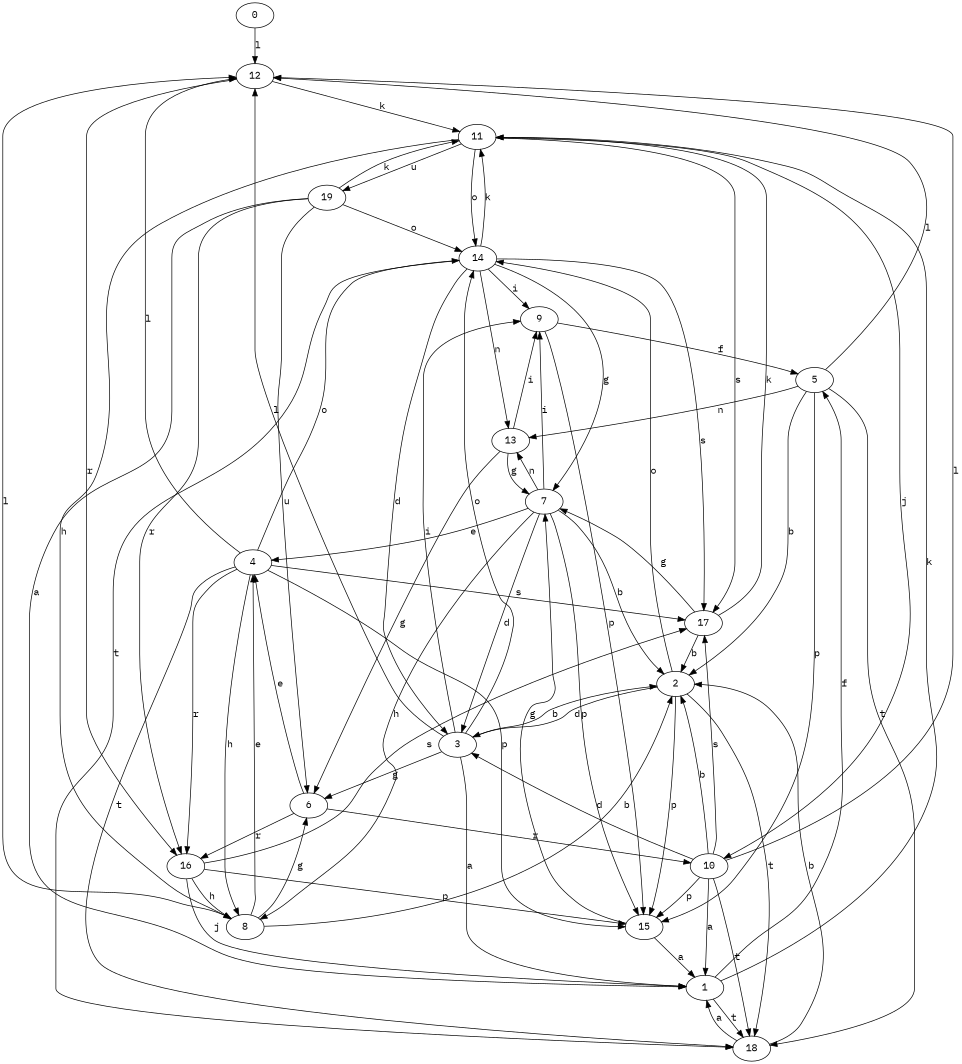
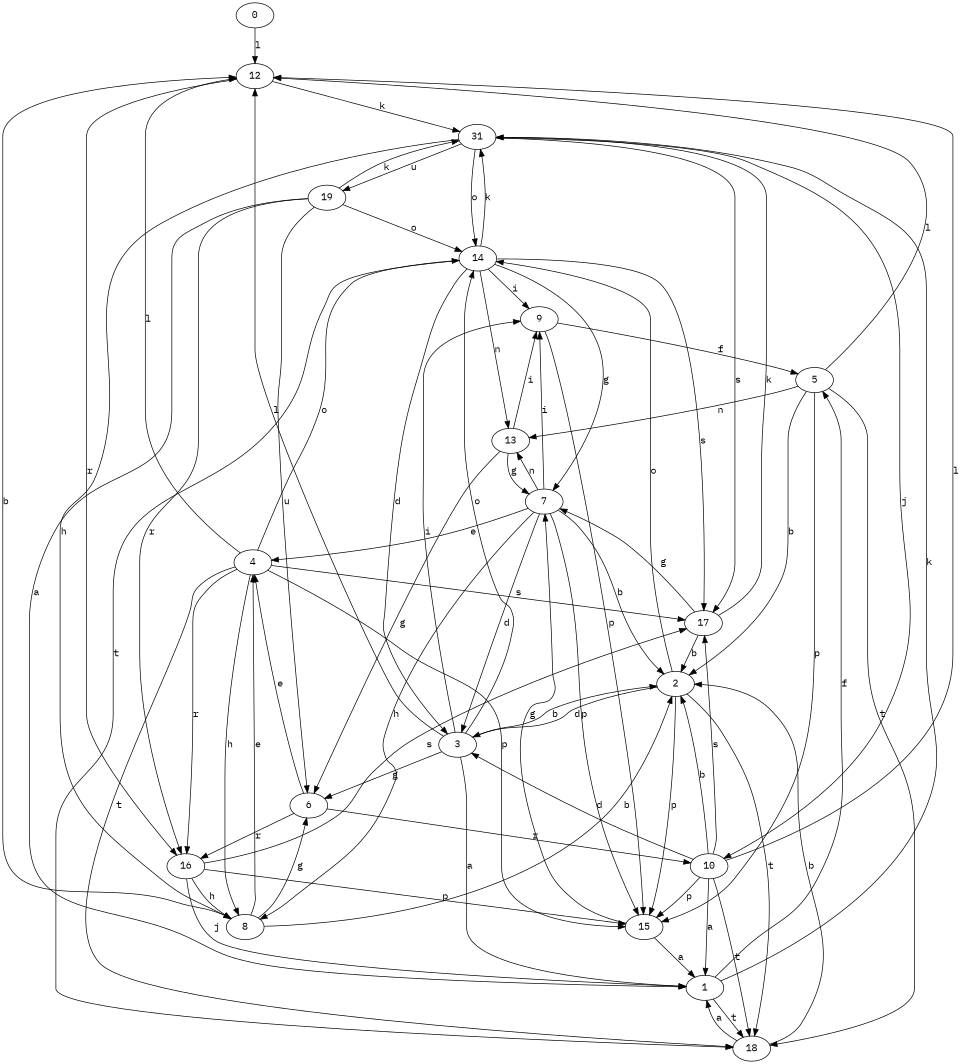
(477, 137) -> (477, 137)
(6, 502) -> (6, 502)
